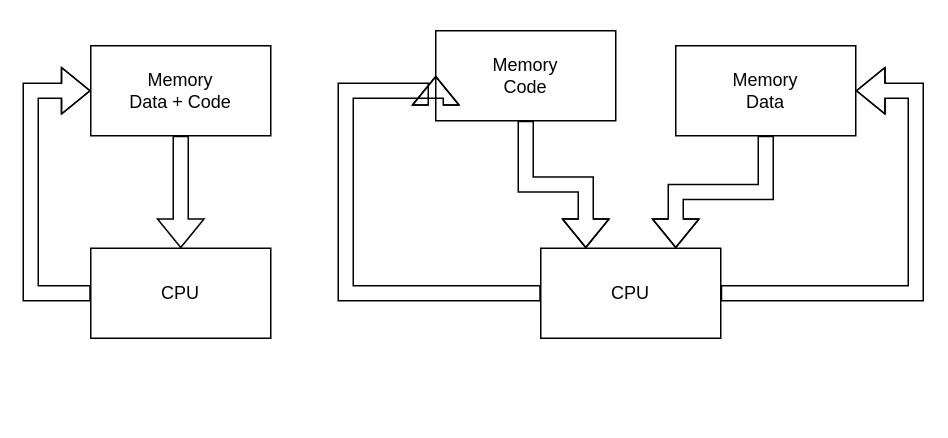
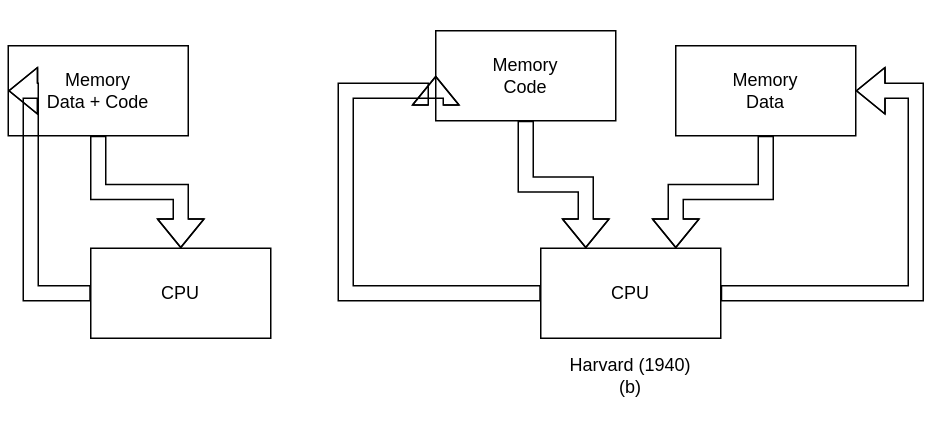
(181, 91) -> (98, 91)
none -> (631, 376)
